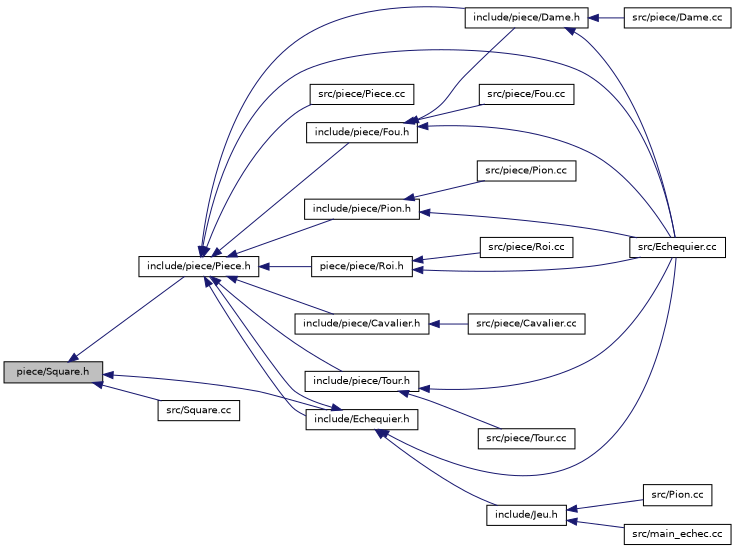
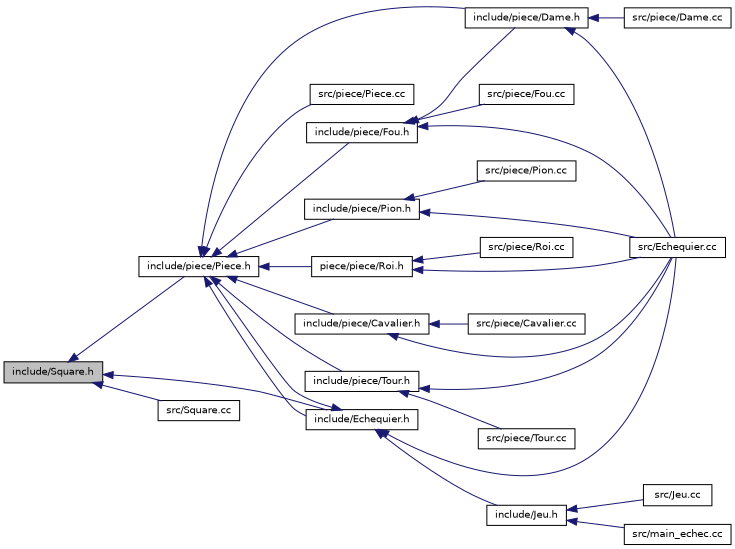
(436, 50) -> (553, 353)
(53, 372) -> (53, 372)
(678, 495) -> (678, 495)
